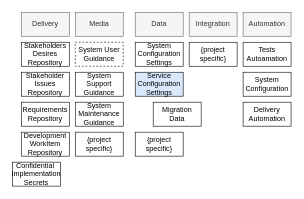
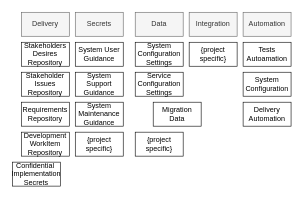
(99, 24) -> (99, 24)
(99, 54) -> (99, 54)
(159, 84) -> (159, 84)
